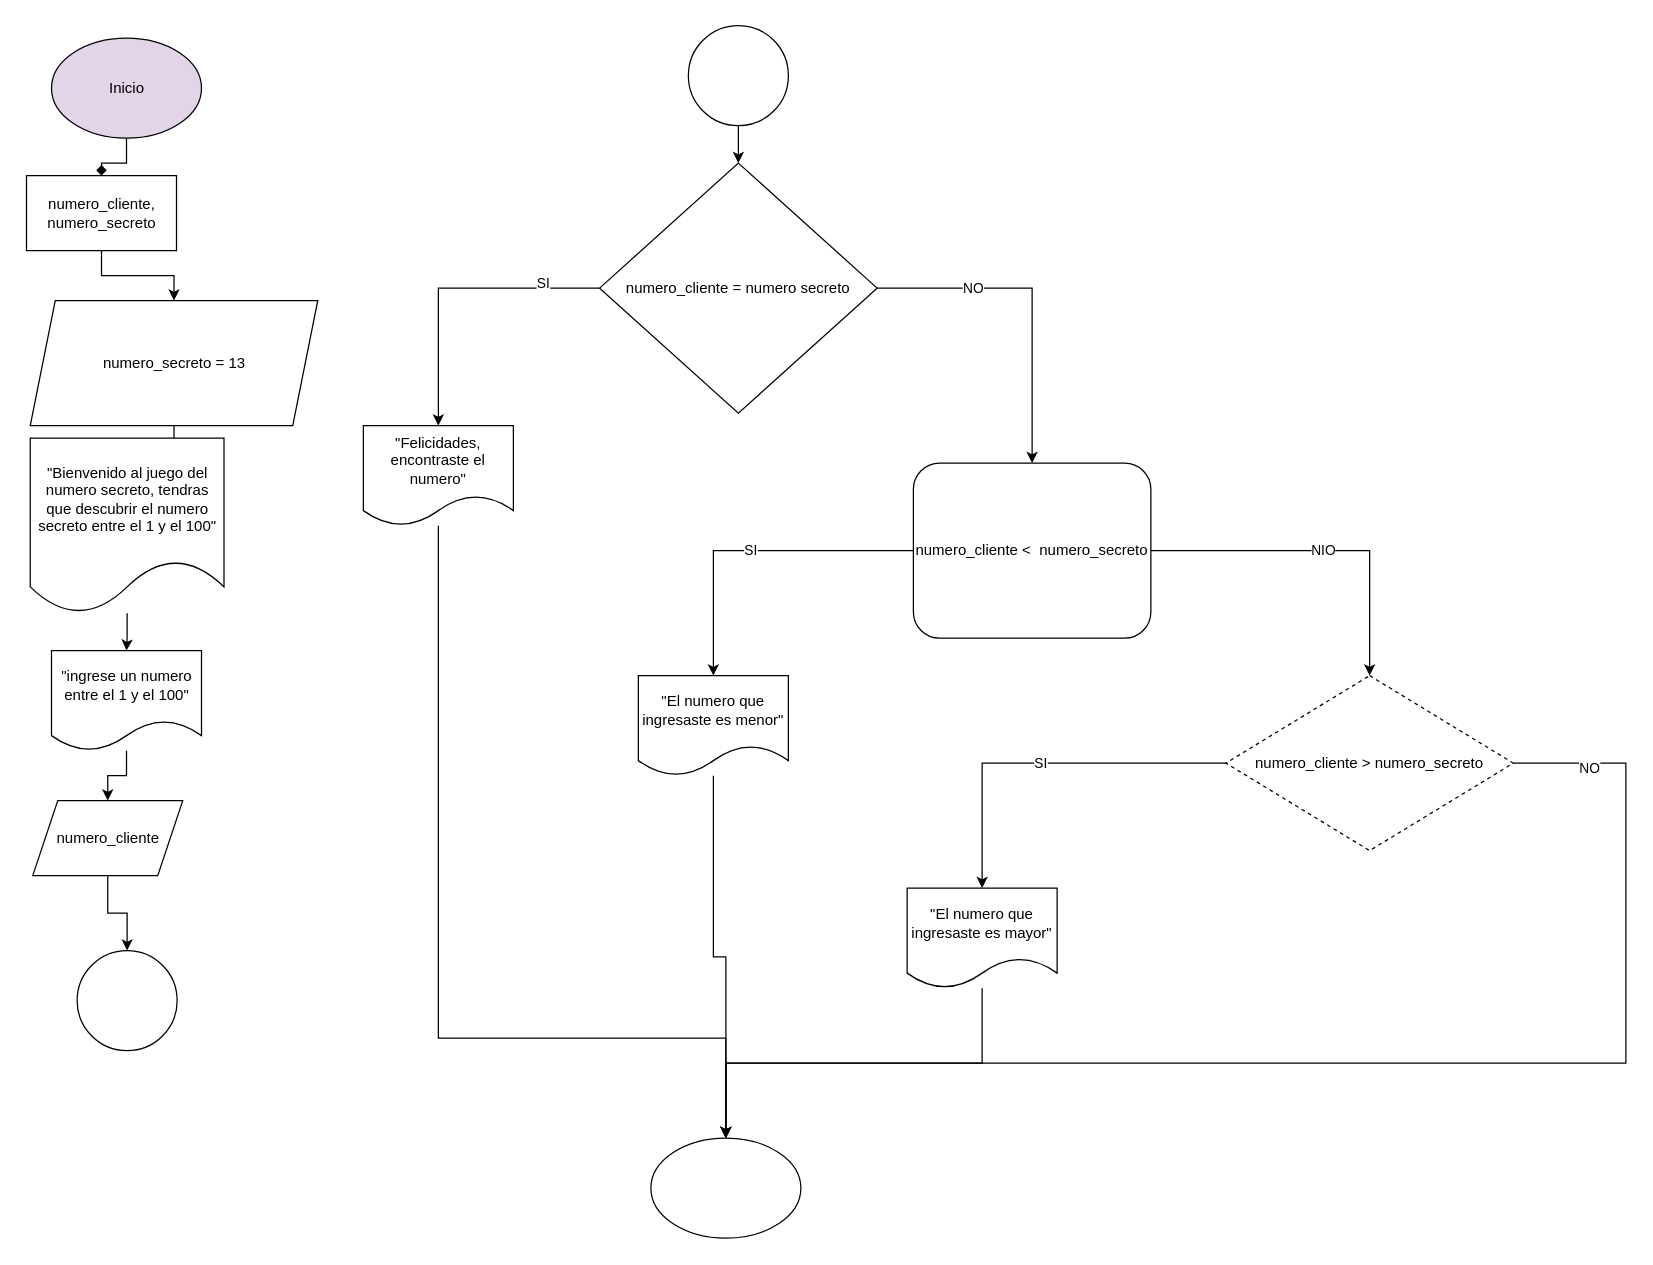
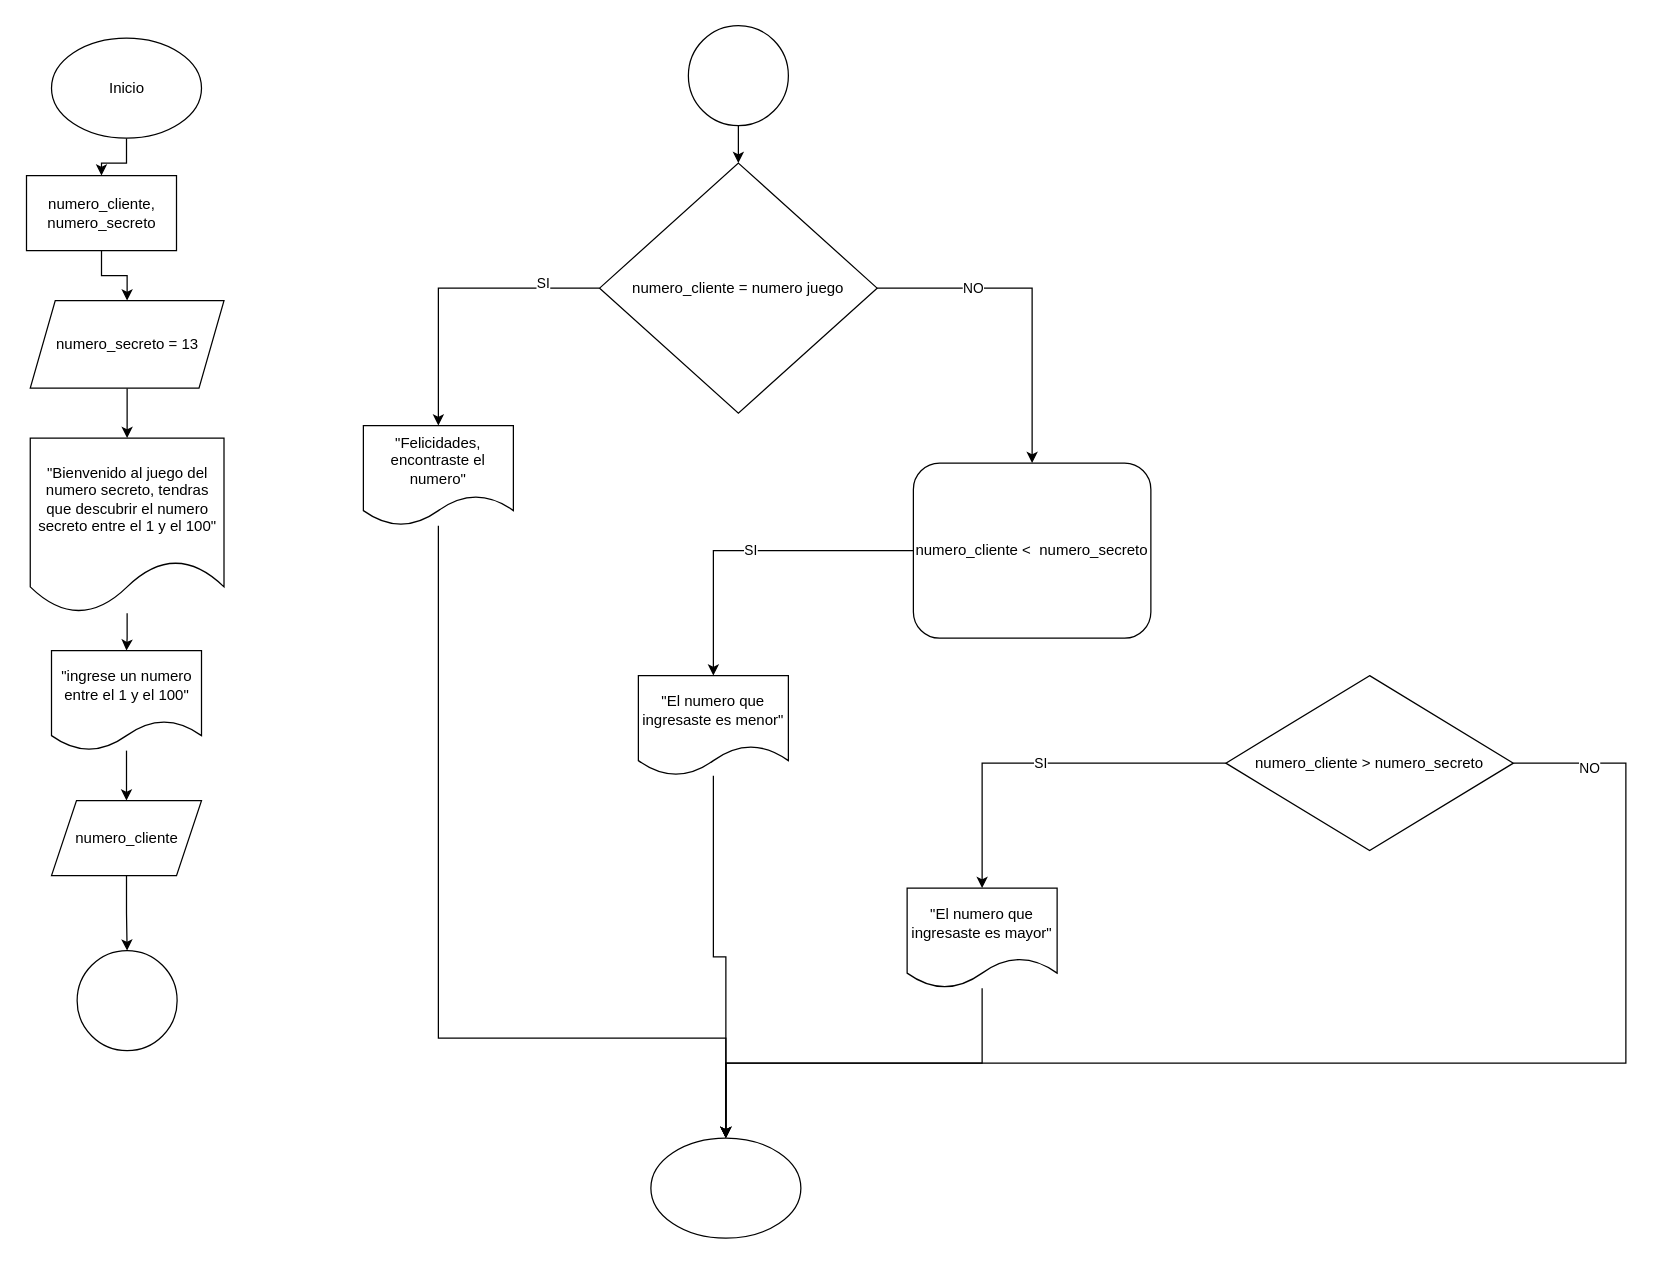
(126, 88) -> (126, 88)
(104, 163) -> (103, 163)
(738, 288) -> (738, 288)
(174, 363) -> (127, 344)
(1318, 551) -> none
(1369, 763) -> (1369, 763)
(108, 838) -> (126, 838)
